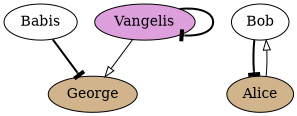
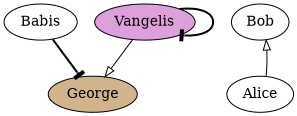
(253, 56) -> none
(260, 94) -> (260, 94)
